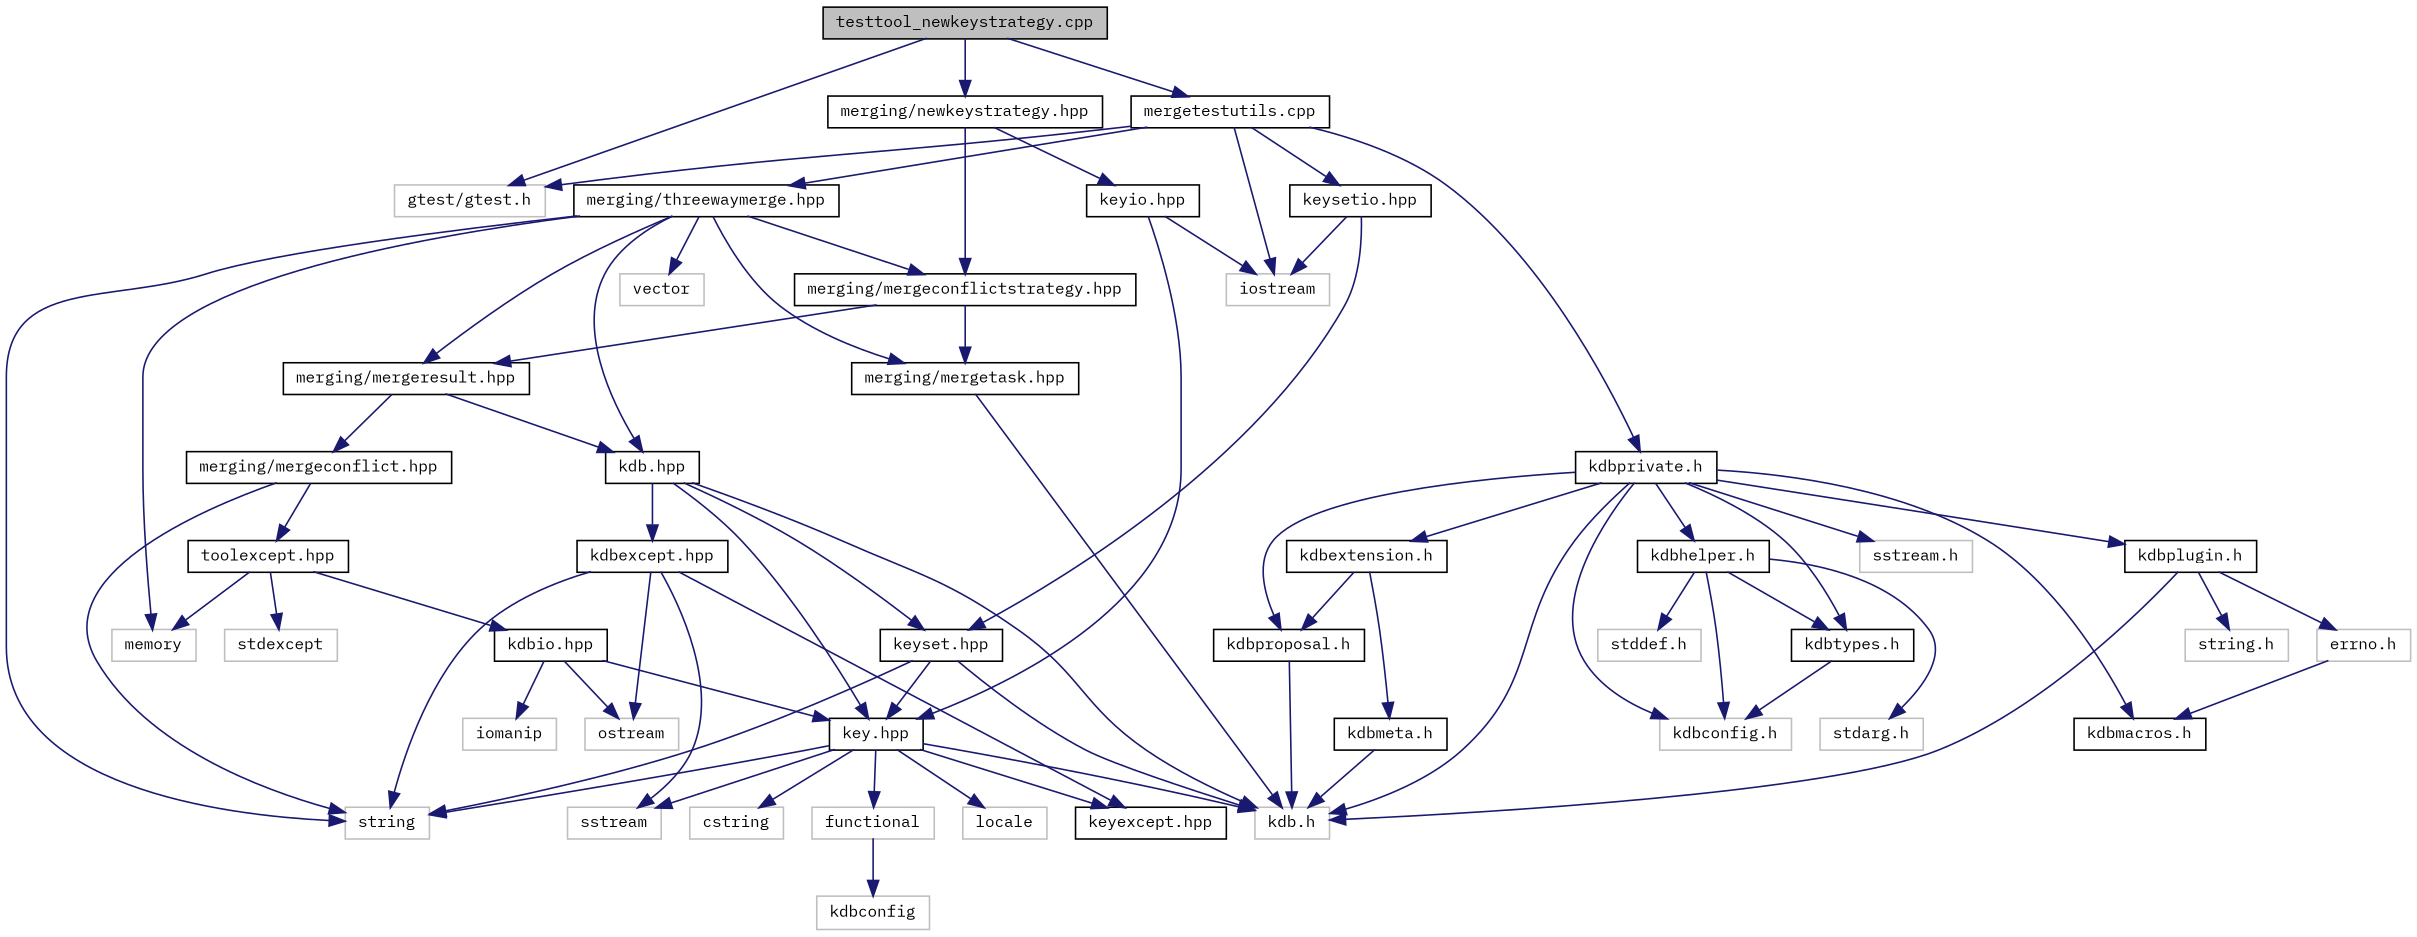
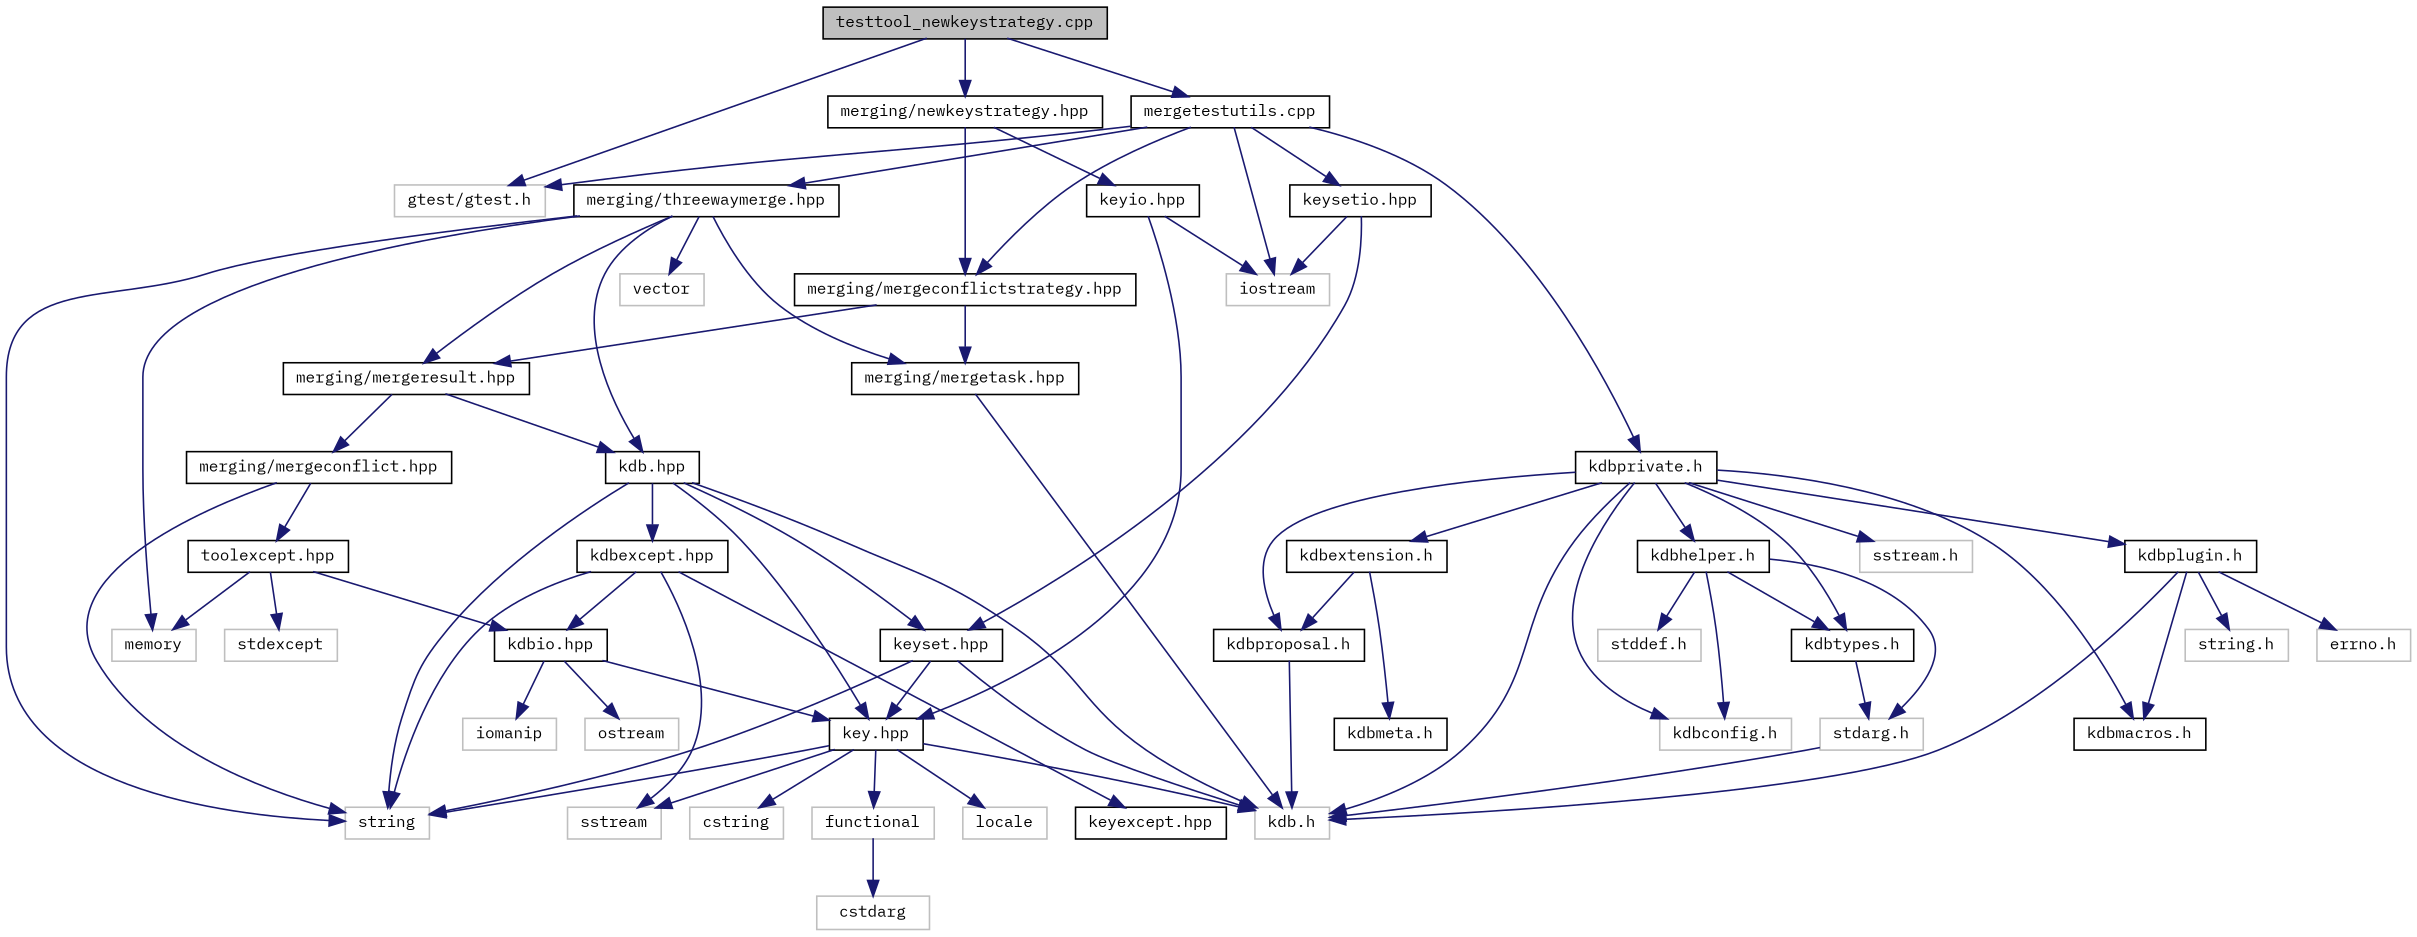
(828, 243) -> (1080, 181)
none -> (467, 608)
(643, 637) -> (608, 596)
(1796, 685) -> (1860, 682)
(2259, 687) -> (2168, 638)
(1348, 773) -> (1584, 785)
(1006, 776) -> none
(873, 913) -> (873, 913)
